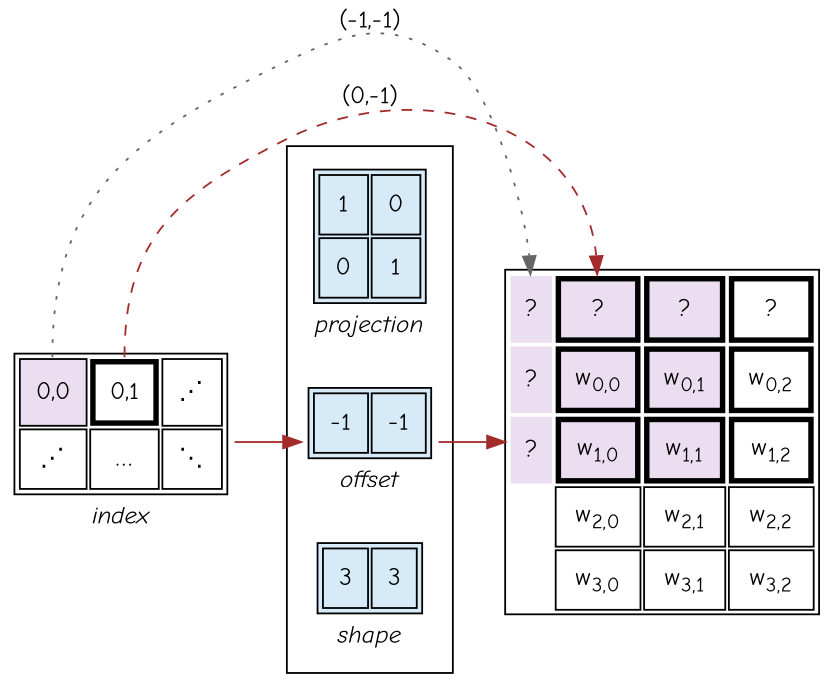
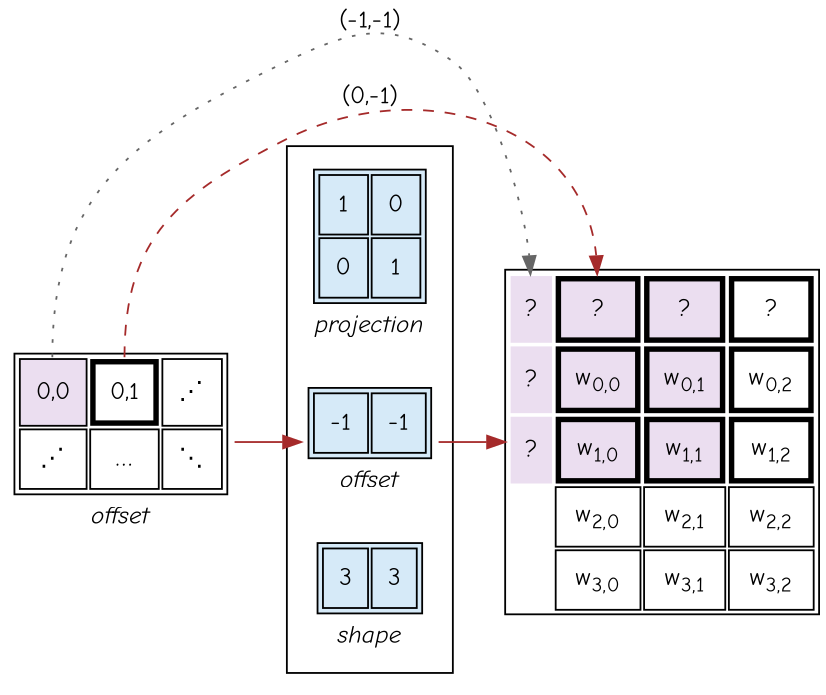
(121, 516) -> (121, 516)
